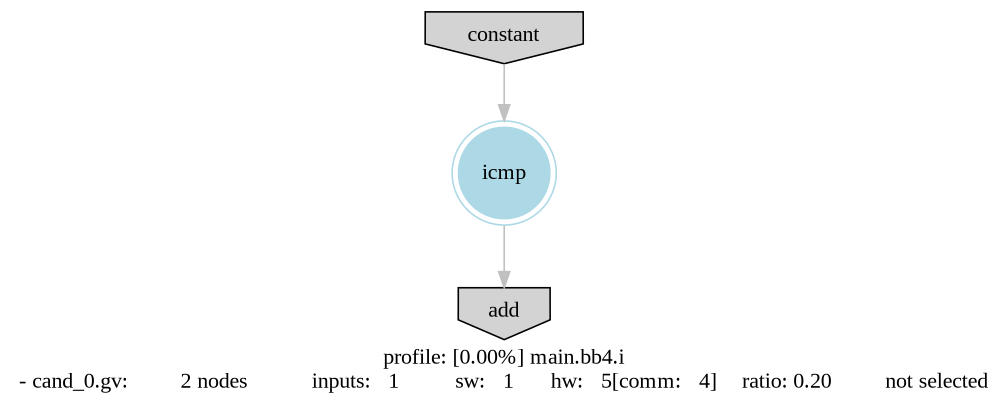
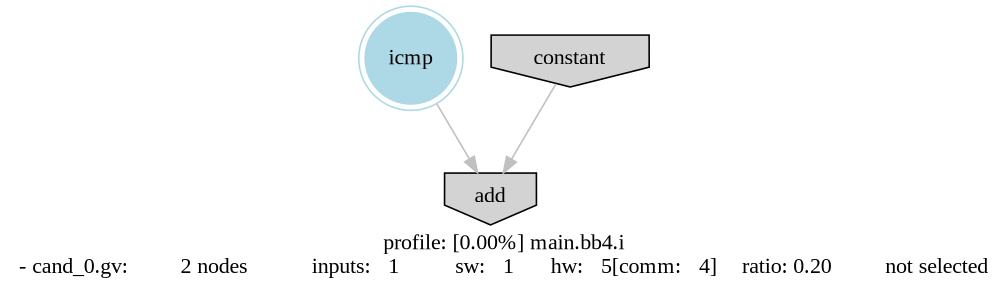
(504, 84) -> (534, 122)
